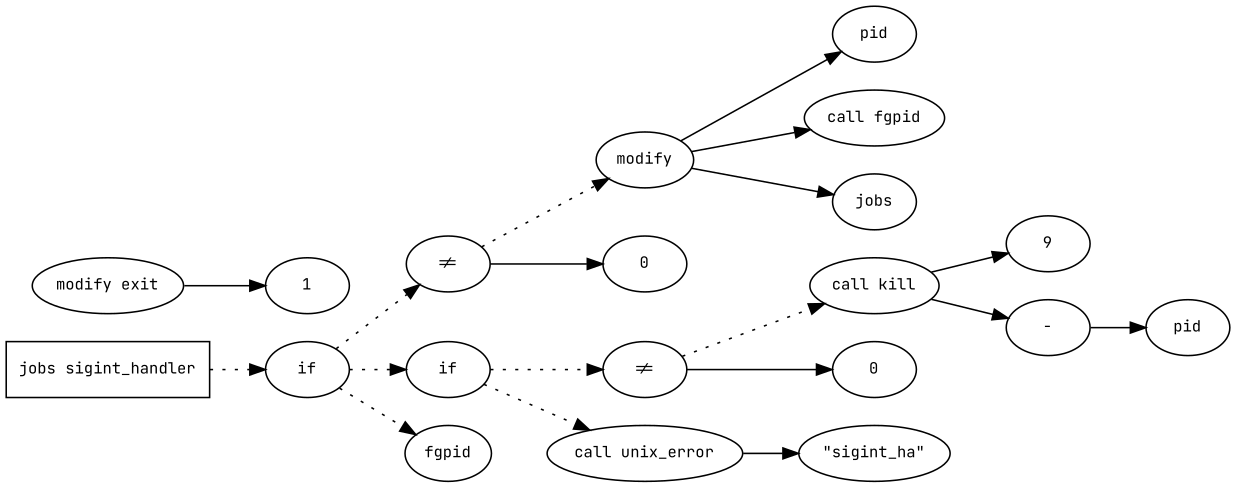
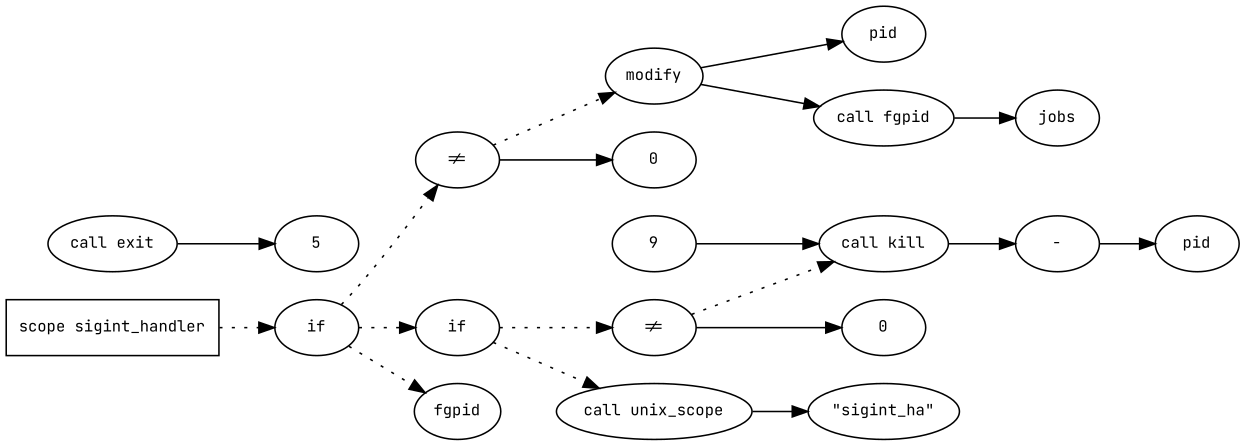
(755, 180) -> (977, 118)
(962, 265) -> (750, 244)
(108, 286) -> (113, 244)
(307, 286) -> (317, 244)
(108, 370) -> (113, 328)
(645, 453) -> (654, 411)
